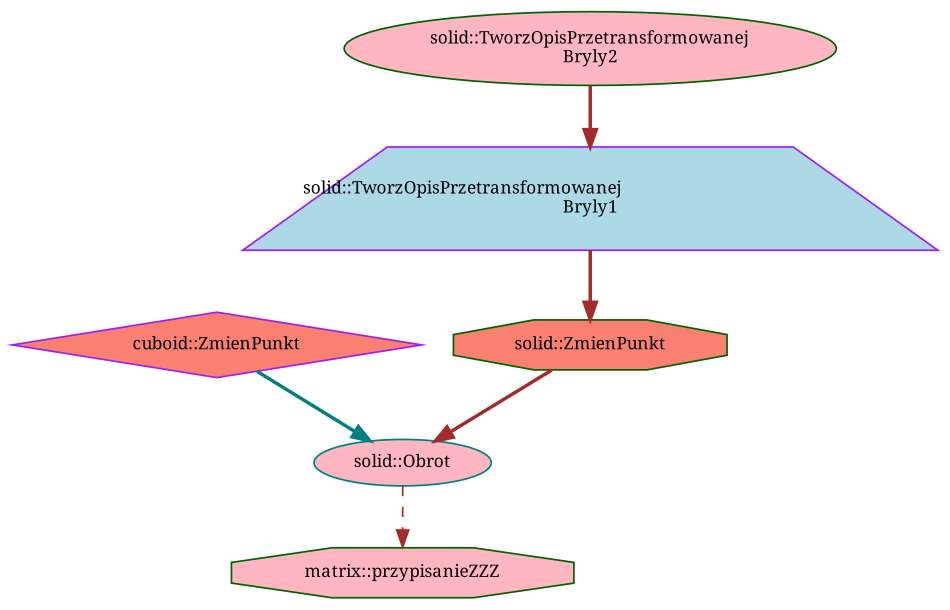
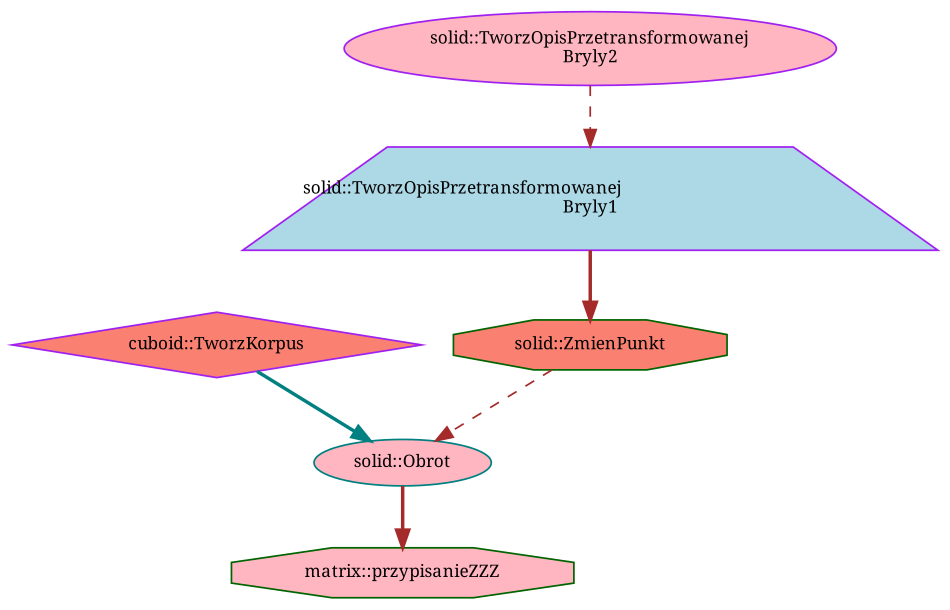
(590, 49) -> (590, 49)
(590, 108) -> (590, 108)
(217, 345) -> (217, 345)
(501, 401) -> (501, 401)
(403, 508) -> (403, 508)
